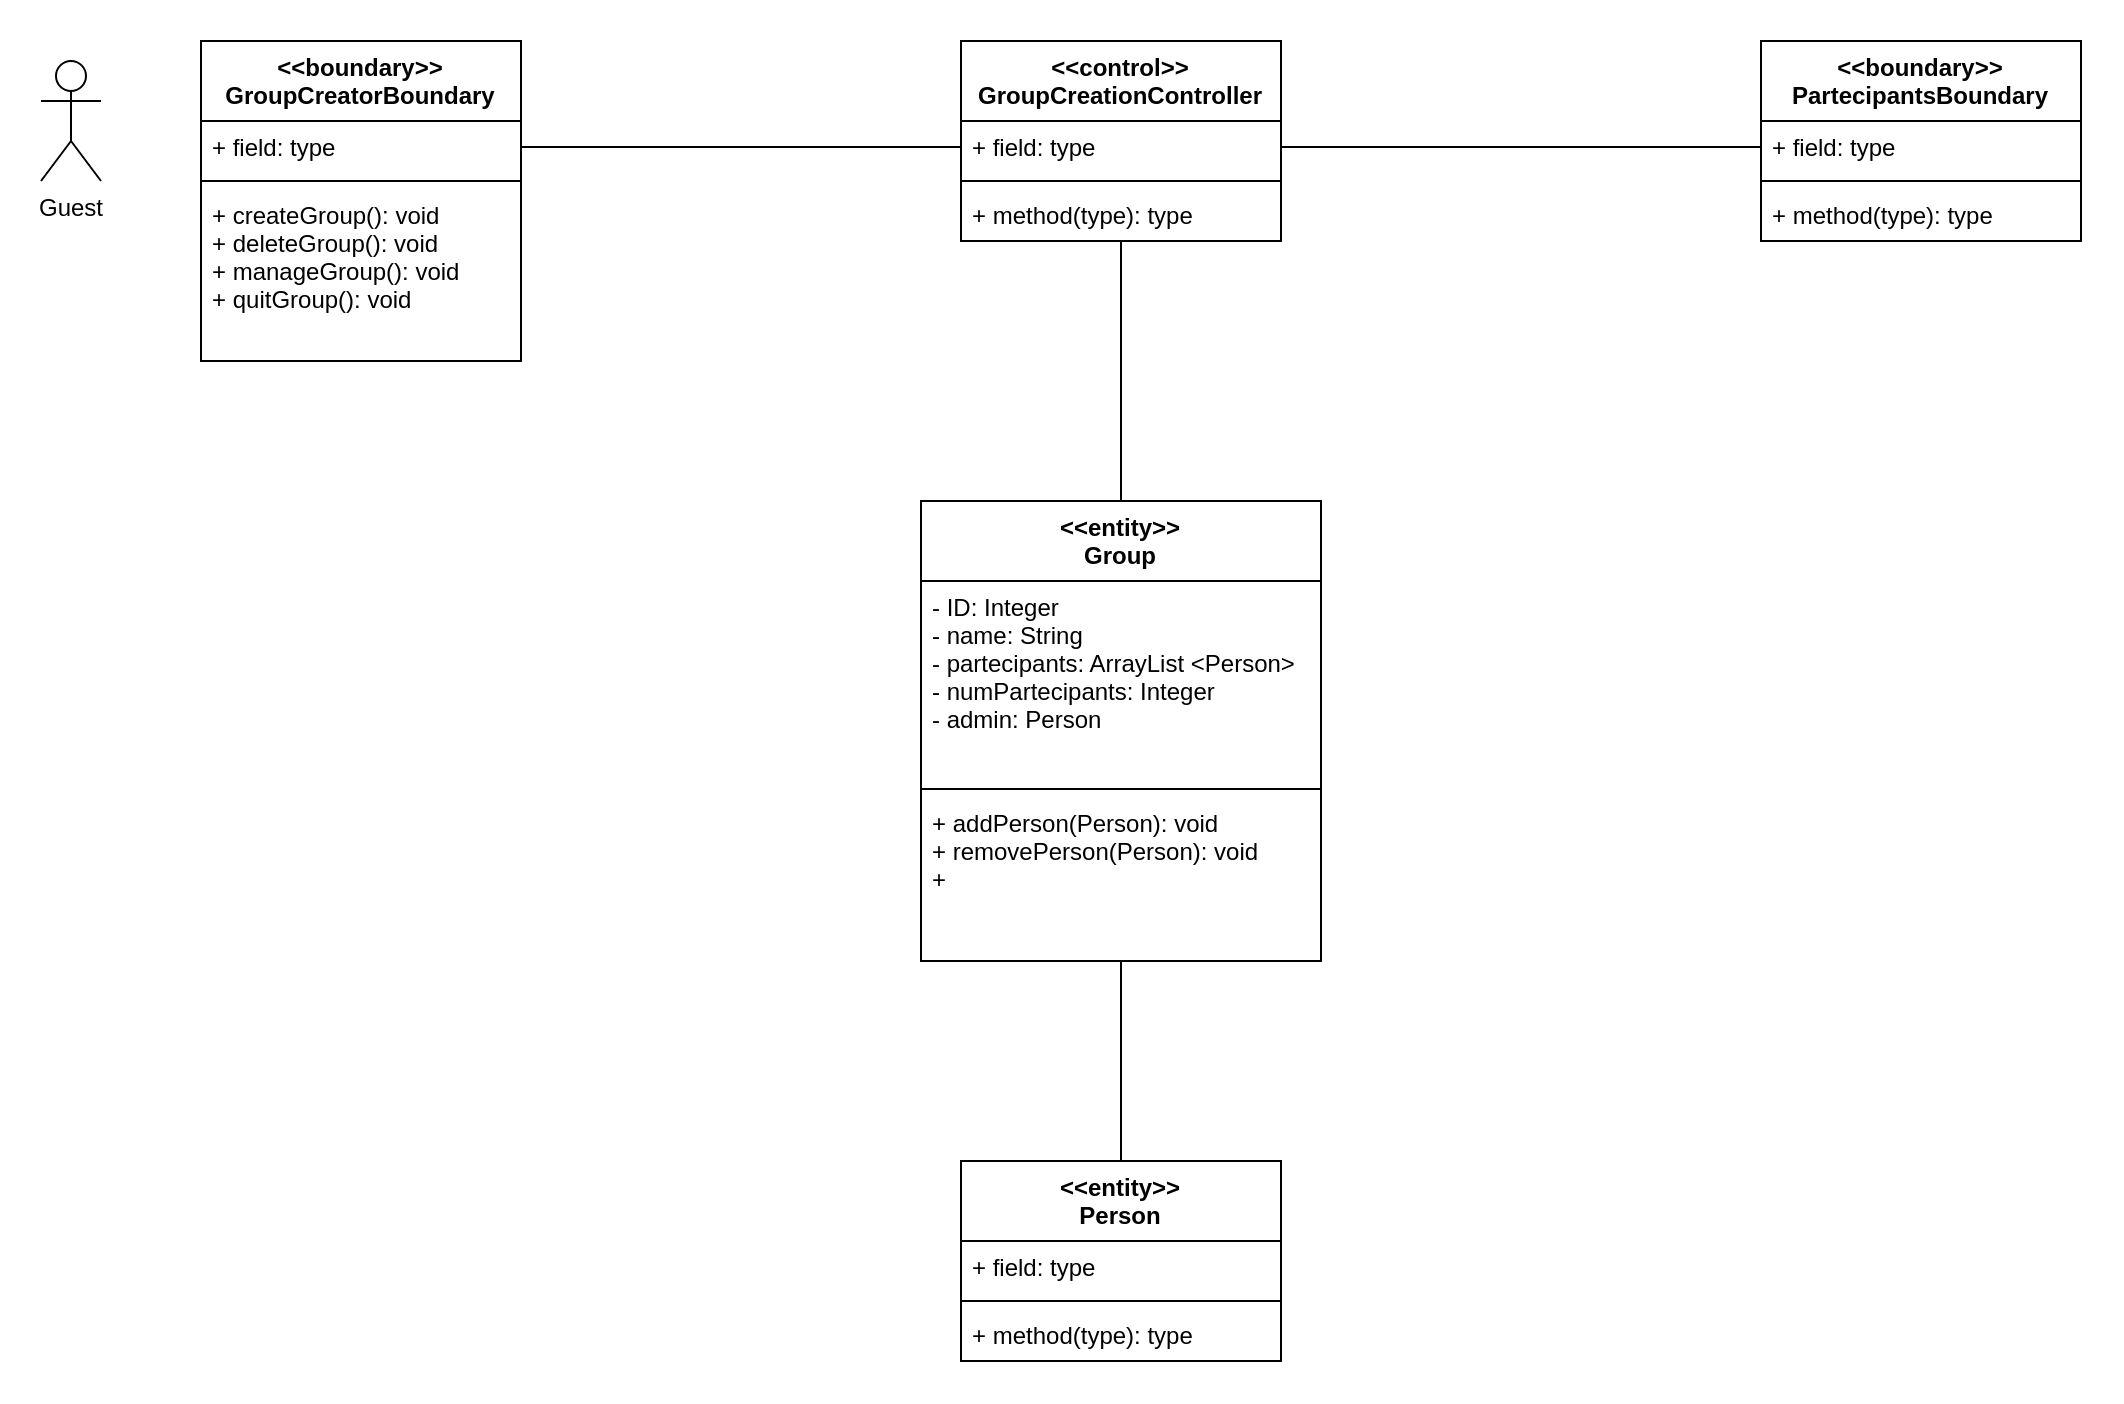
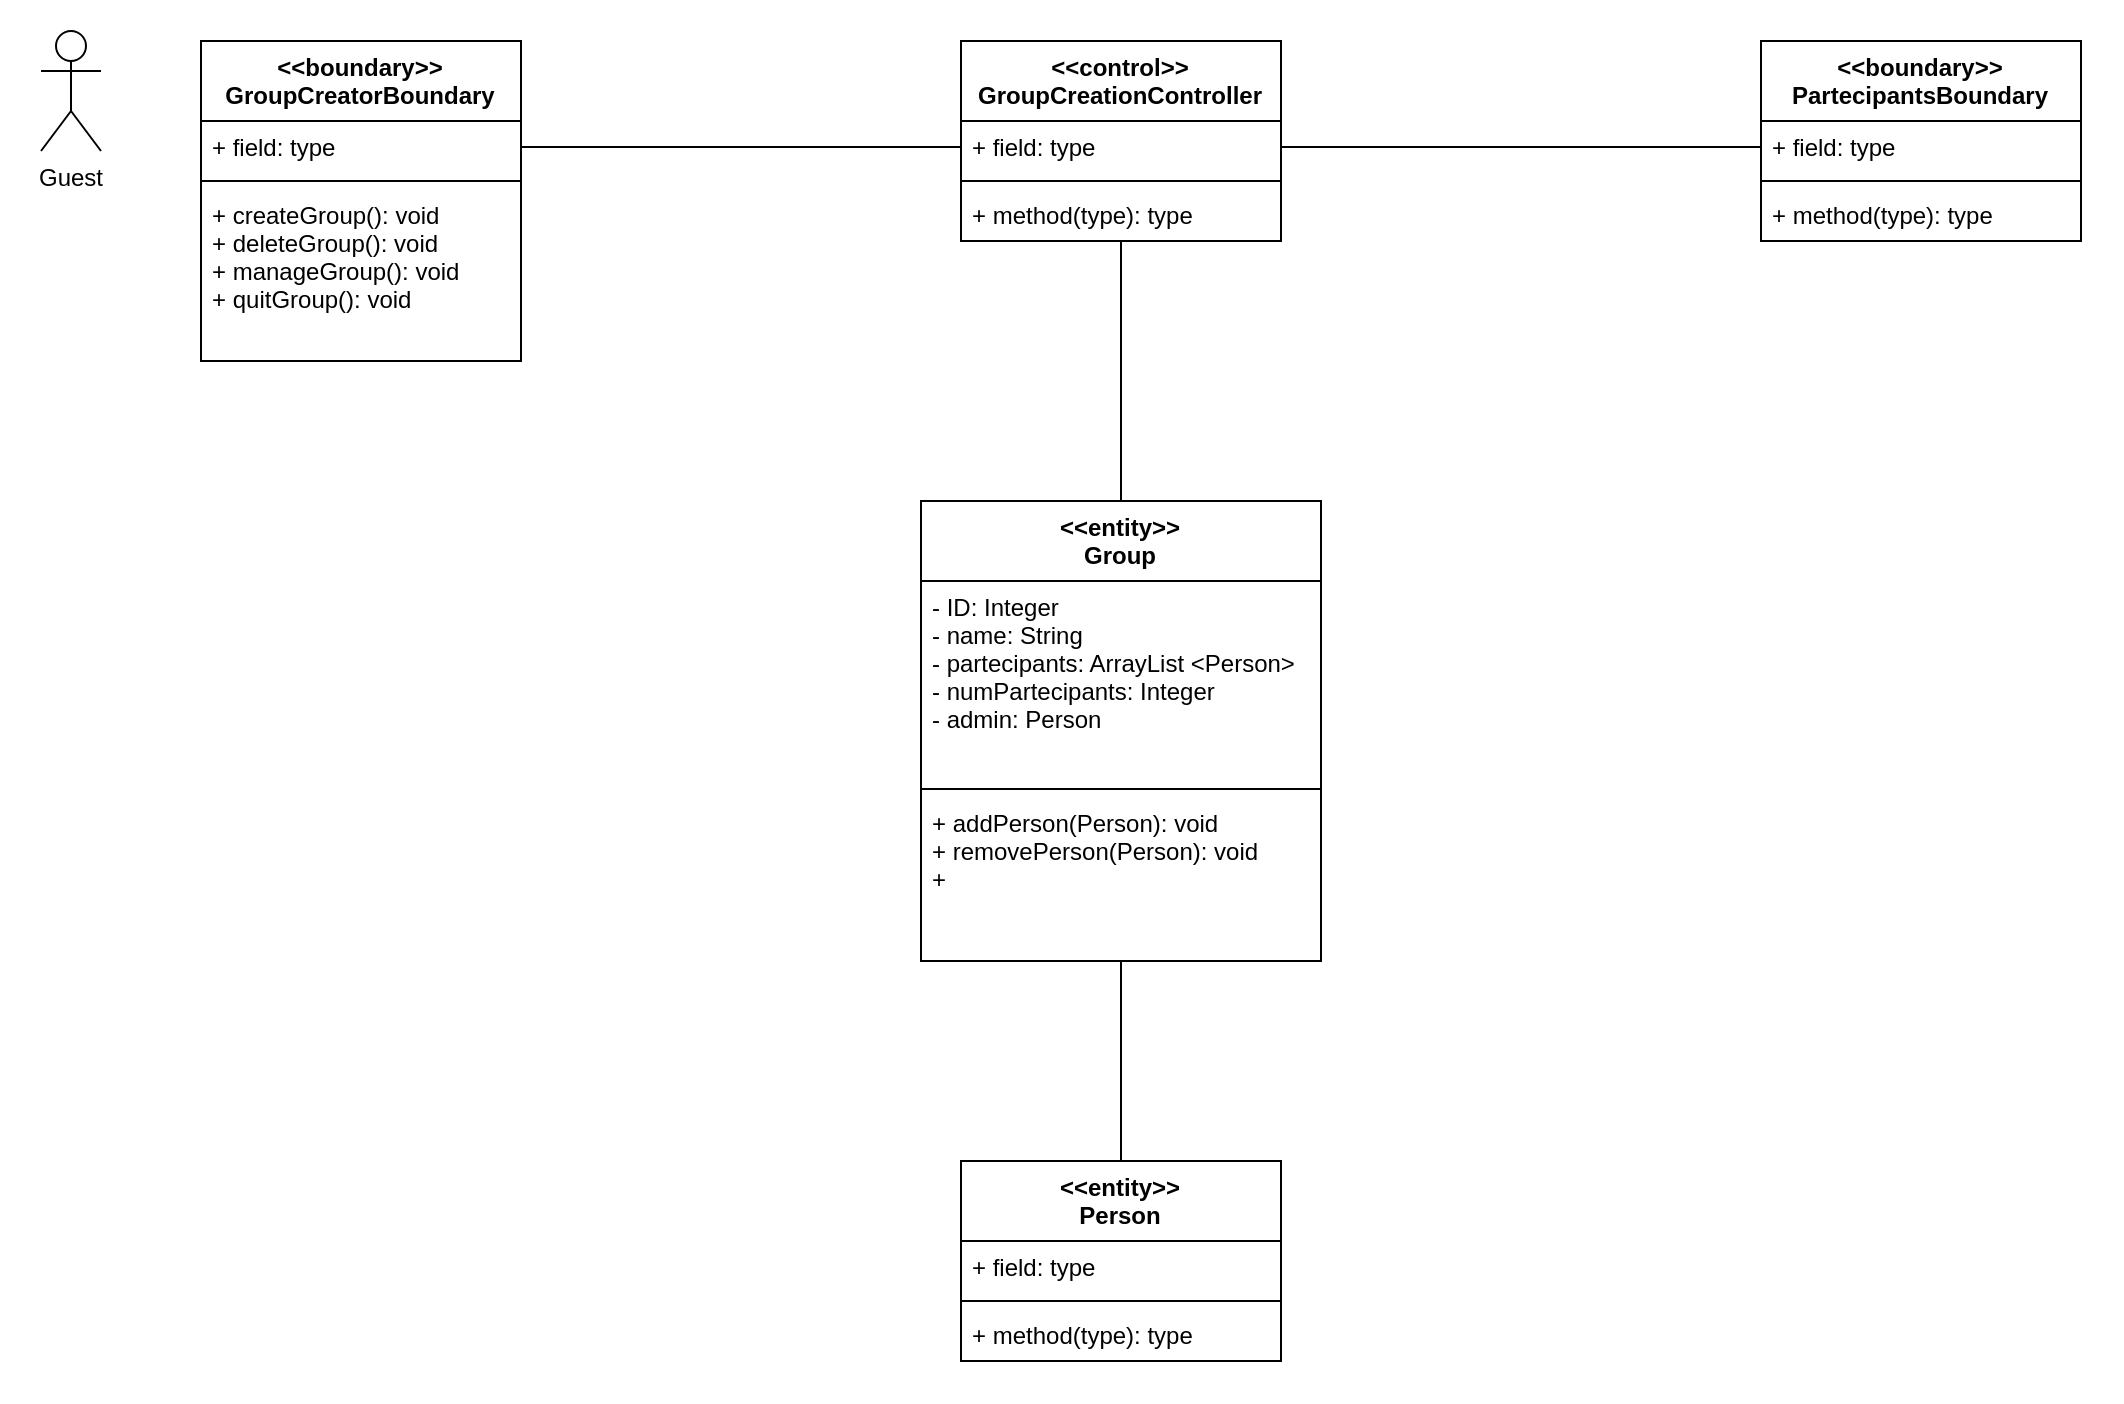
(71, 121) -> (71, 91)
